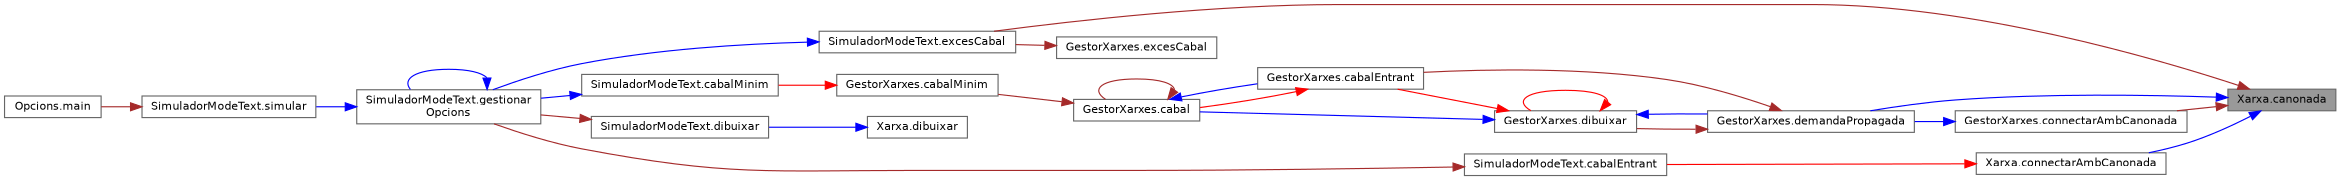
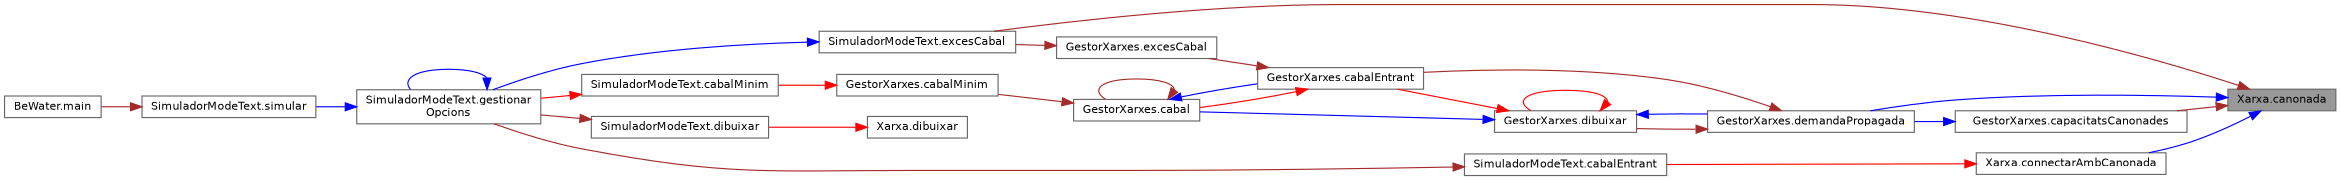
none -> (1233, 62)
(556, 97) -> (556, 97)
(53, 107) -> (53, 107)
(2071, 122) -> (2071, 122)
(812, 127) -> (812, 127)
